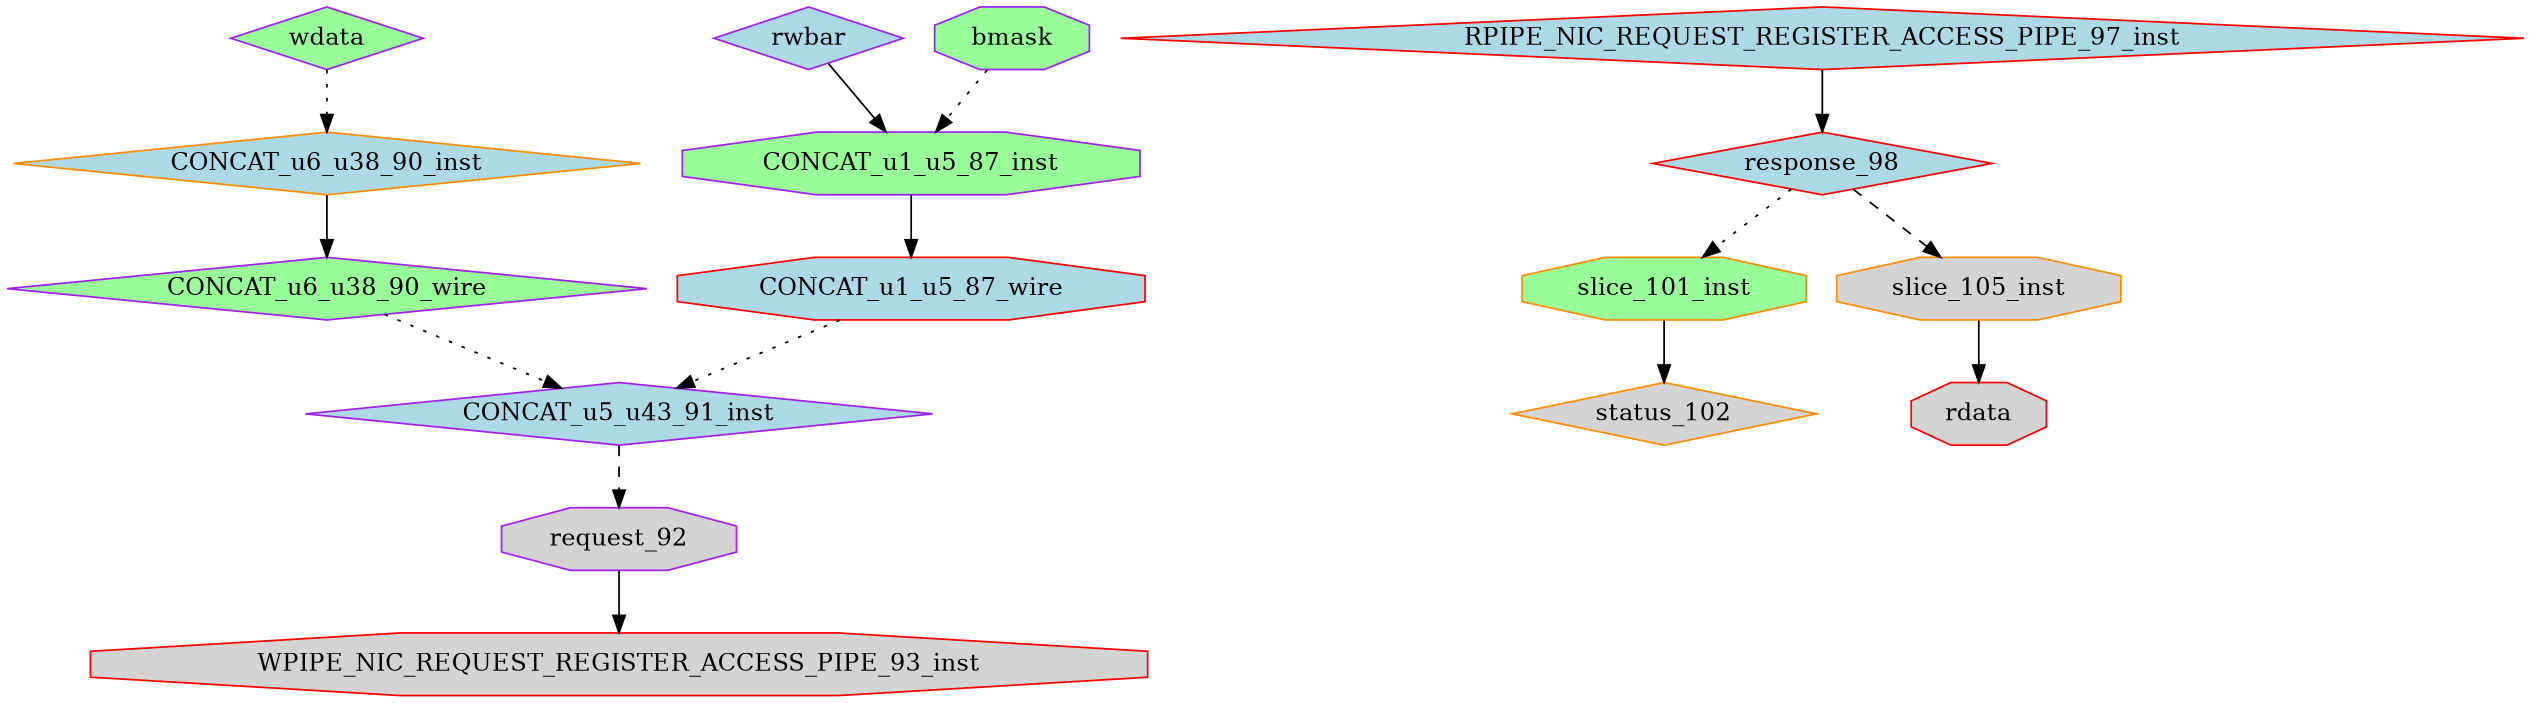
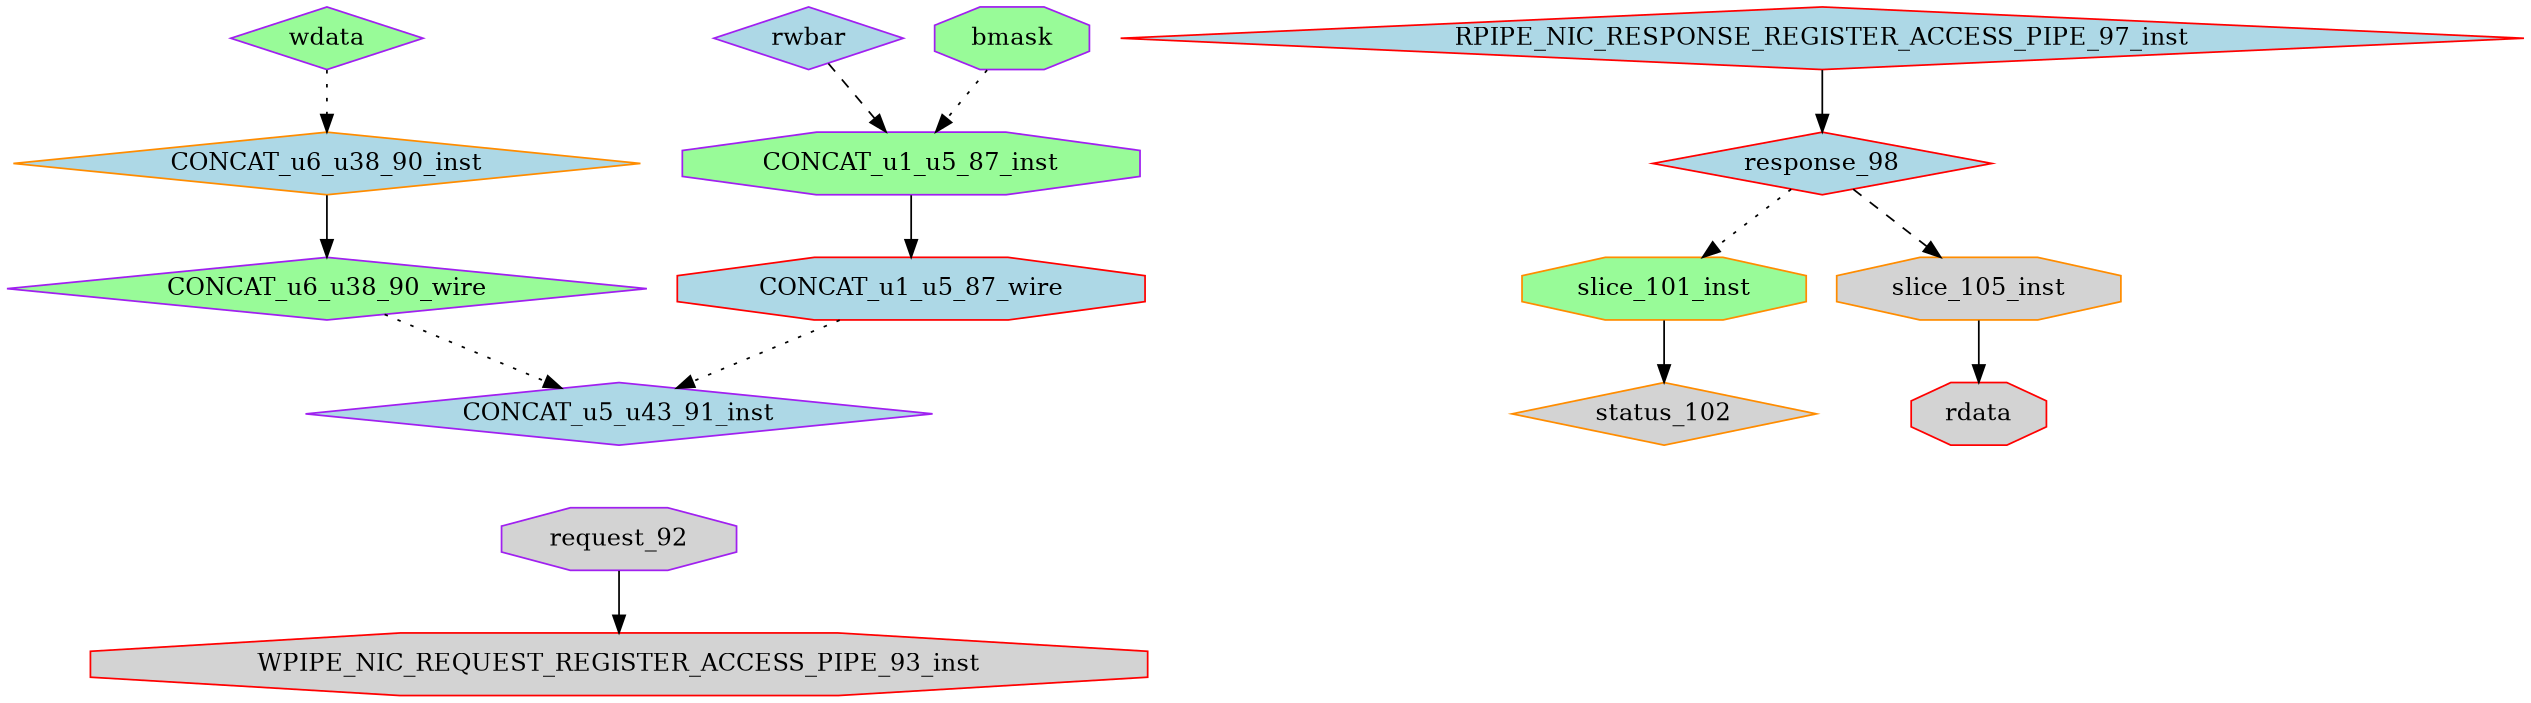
(1822, 38) -> (1822, 38)
(851, 91) -> (851, 91)
(619, 468) -> none
